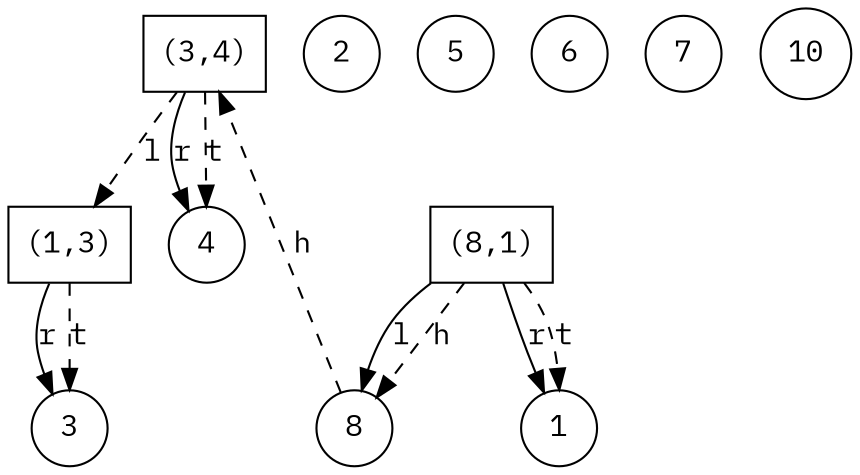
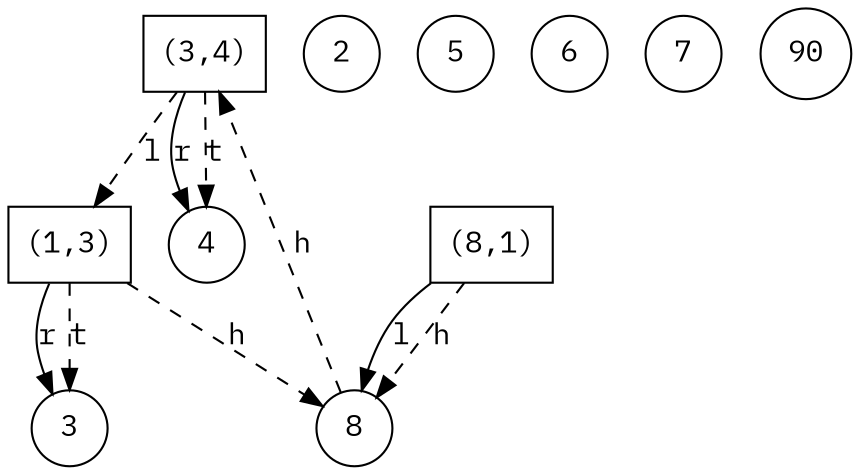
(806, 54) -> (806, 54)
none -> (216, 339)
(559, 428) -> none
